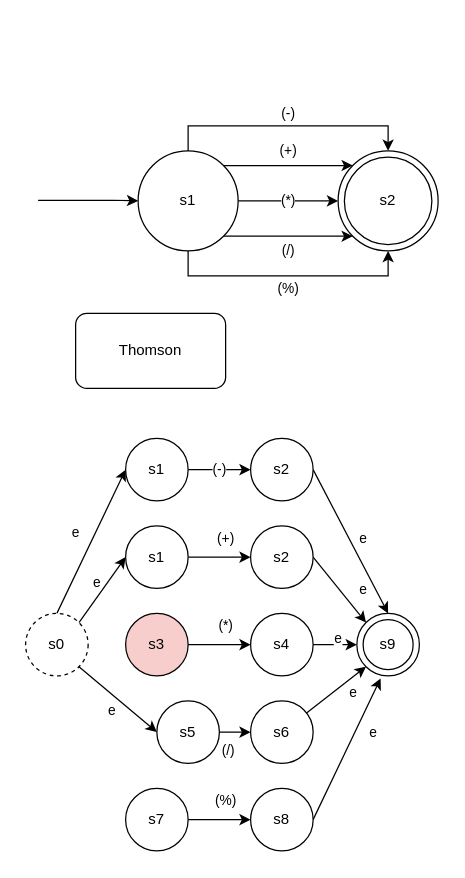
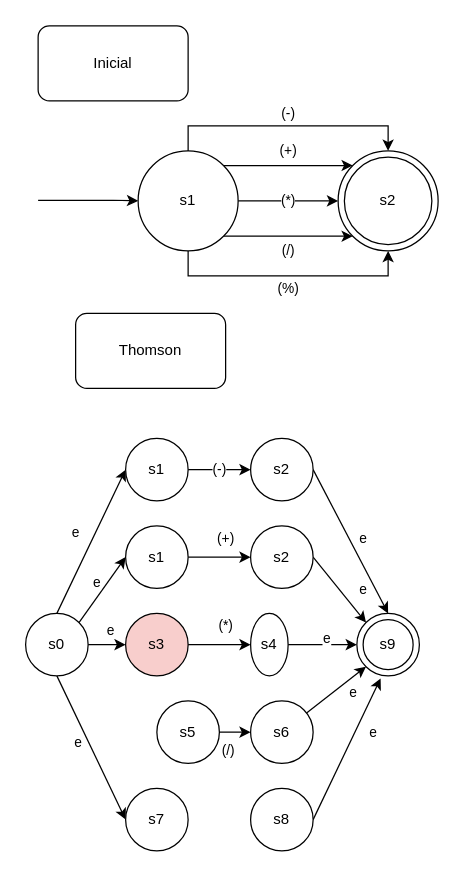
none -> (113, 63)
(57, 644) -> (57, 644)
none -> (102, 644)
(282, 644) -> (269, 644)
(114, 696) -> none
none -> (89, 743)
(215, 819) -> none
